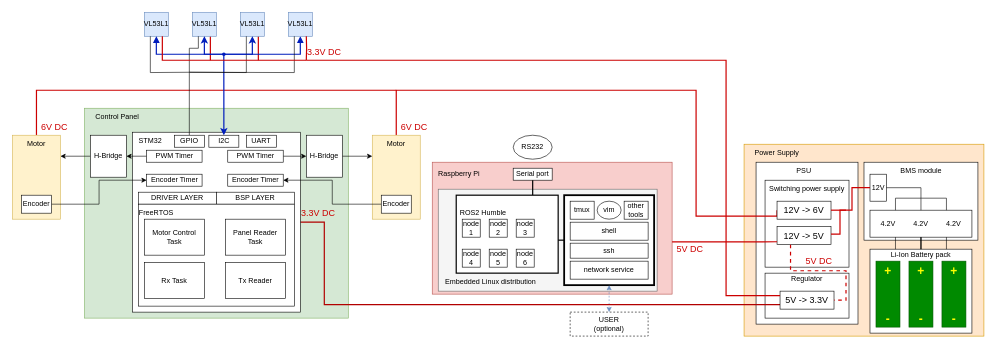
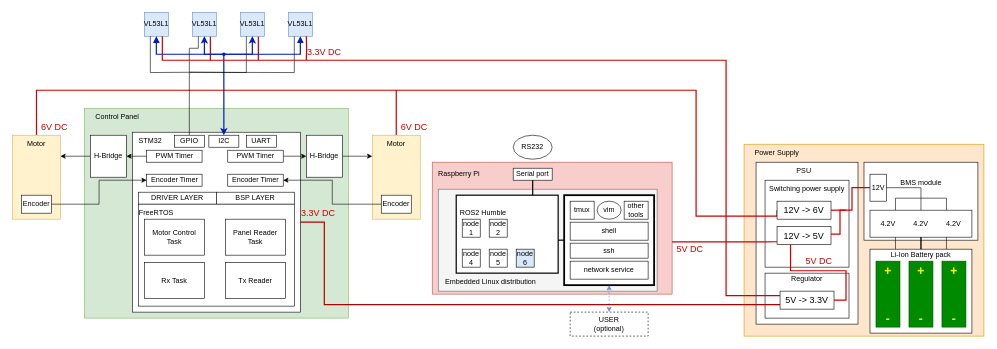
(921, 171) -> (921, 183)
(525, 228) -> none
(525, 258) -> (525, 258)
(826, 271) -> (826, 271)
